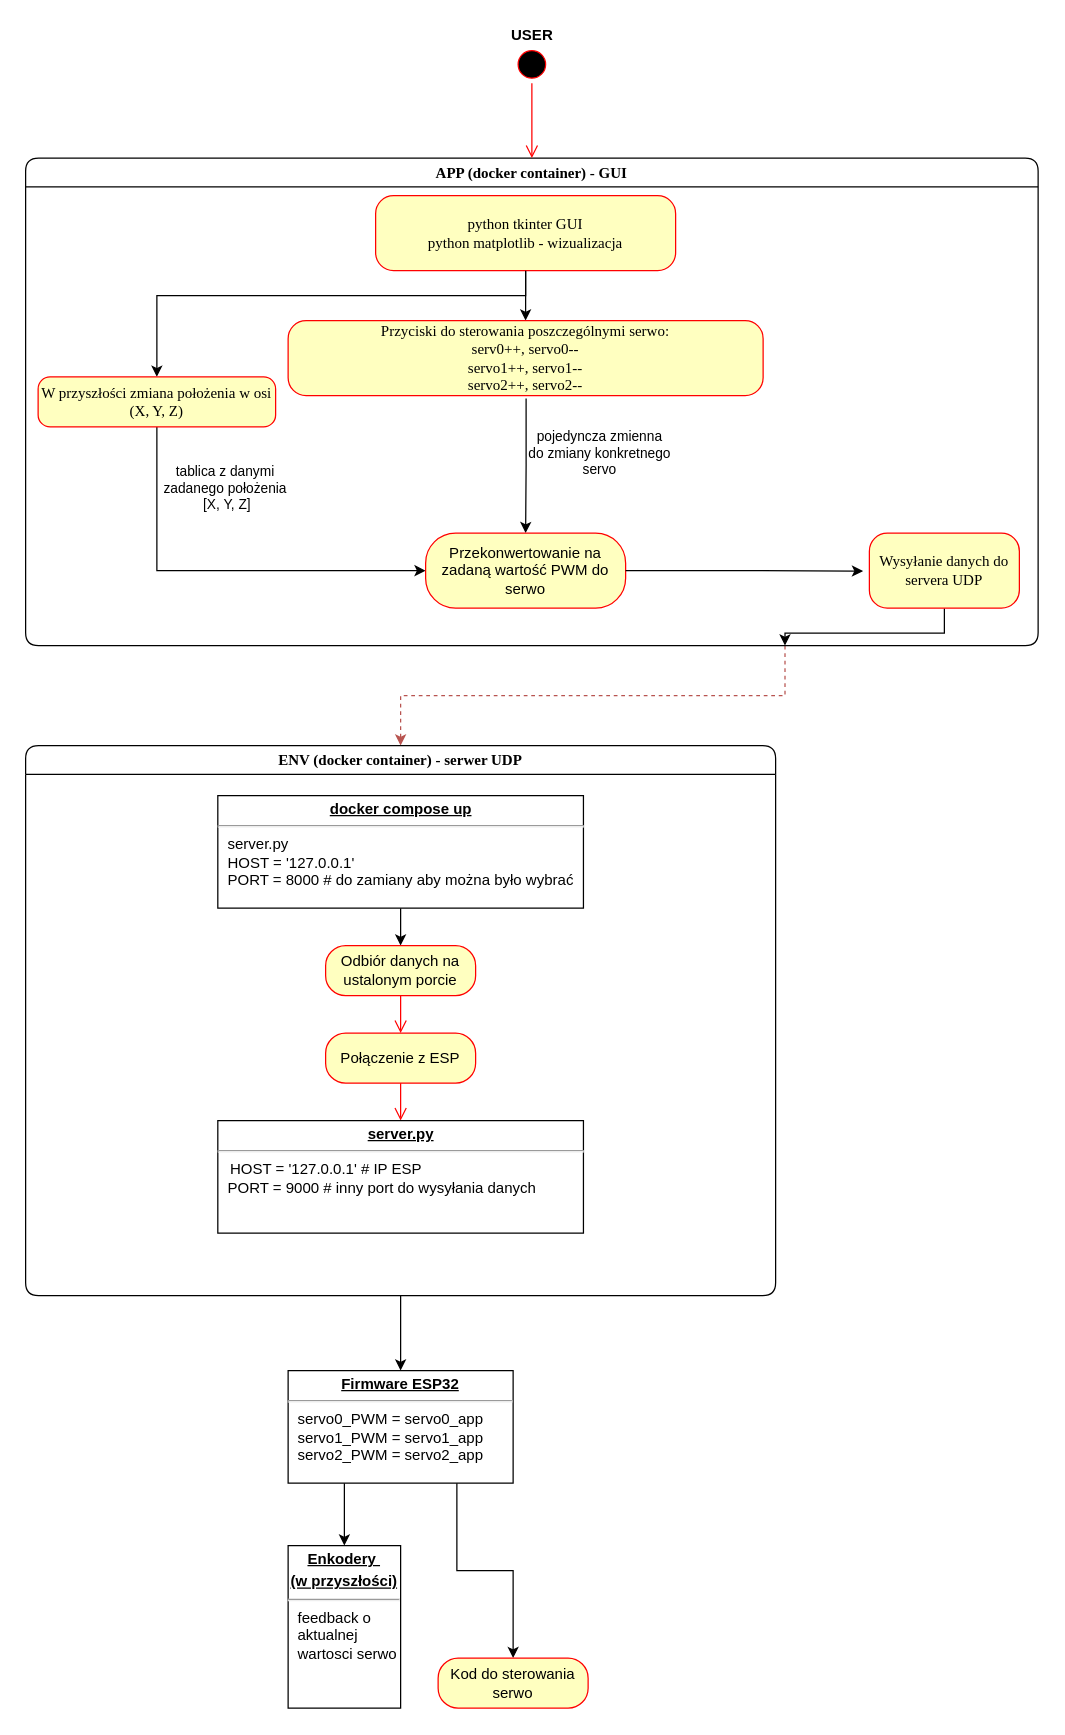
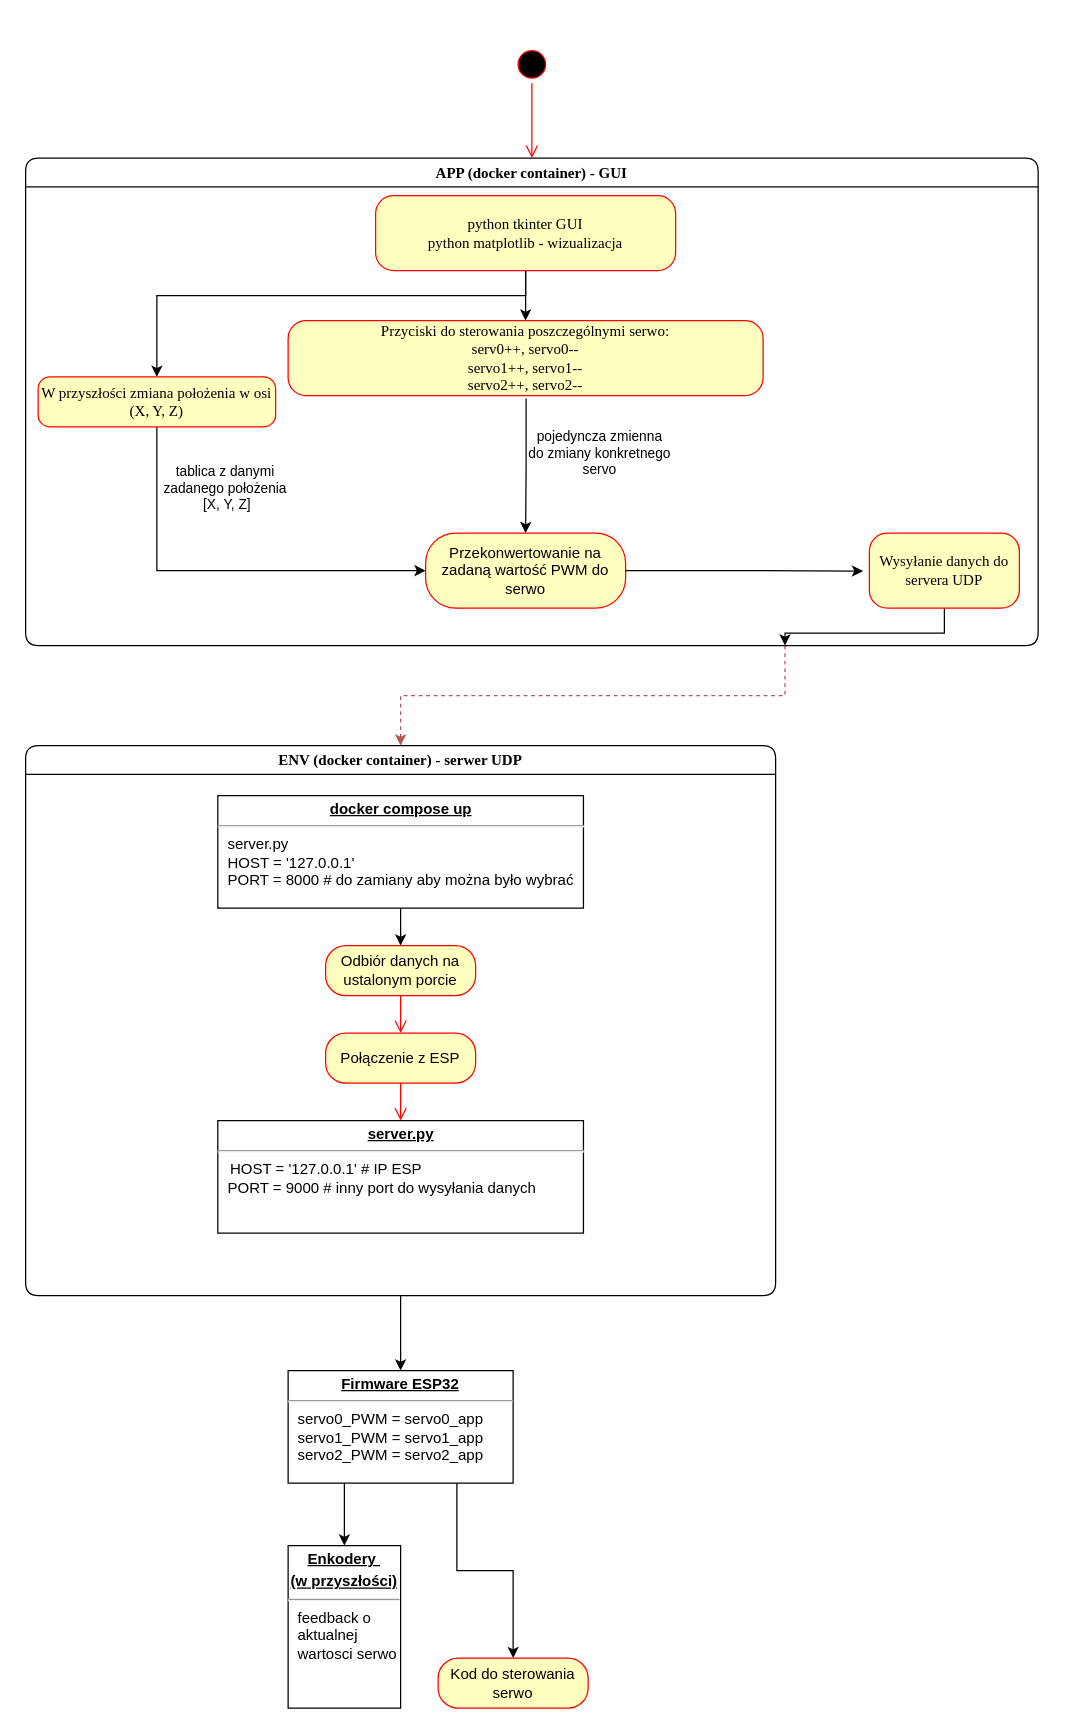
(532, 36) -> none
